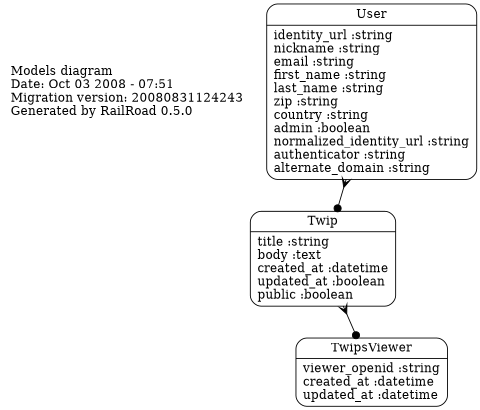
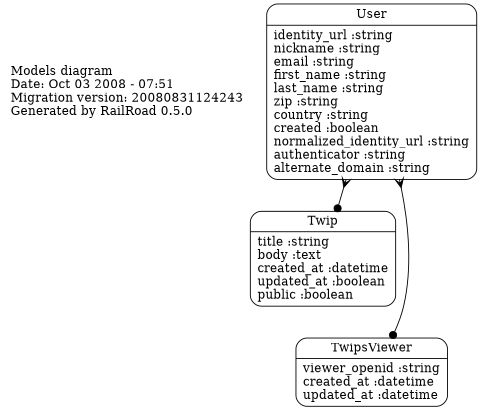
(322, 128) -> (327, 128)
(351, 323) -> (409, 261)
